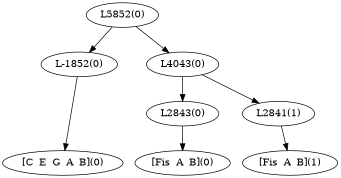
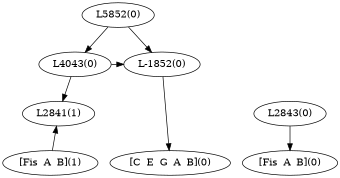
(183, 86) -> (114, 64)
(283, 135) -> (54, 142)
